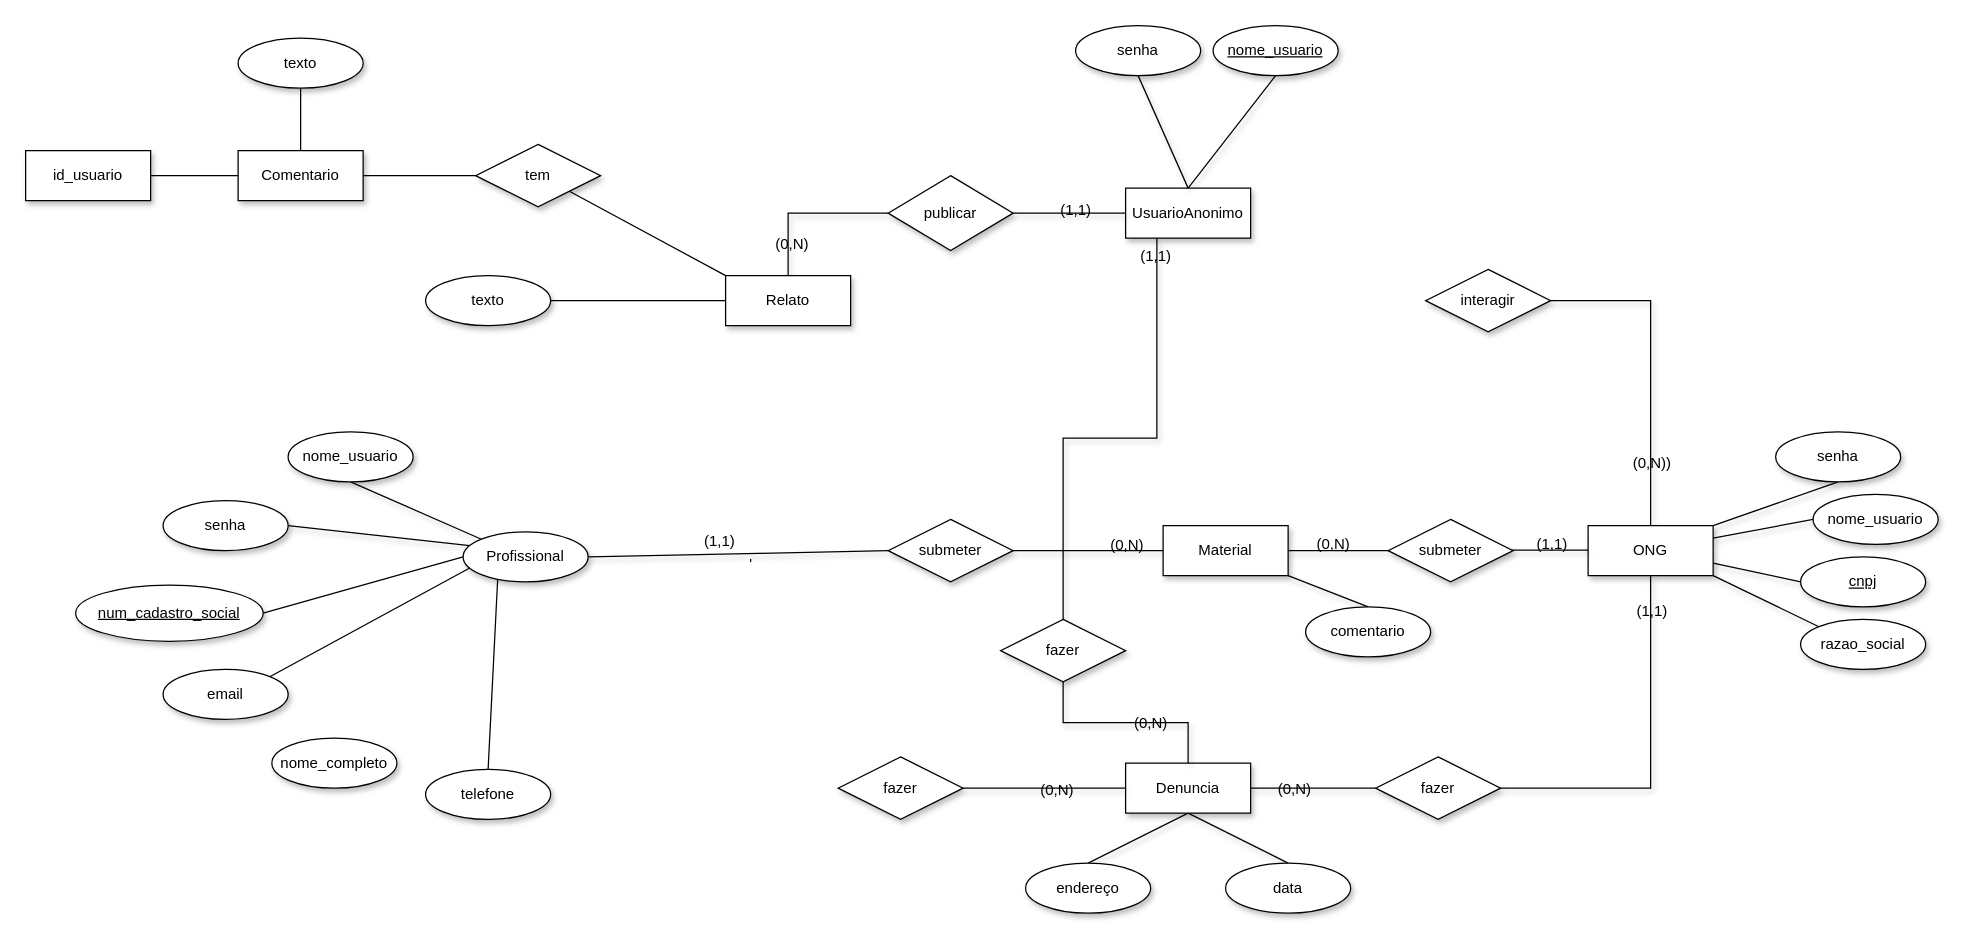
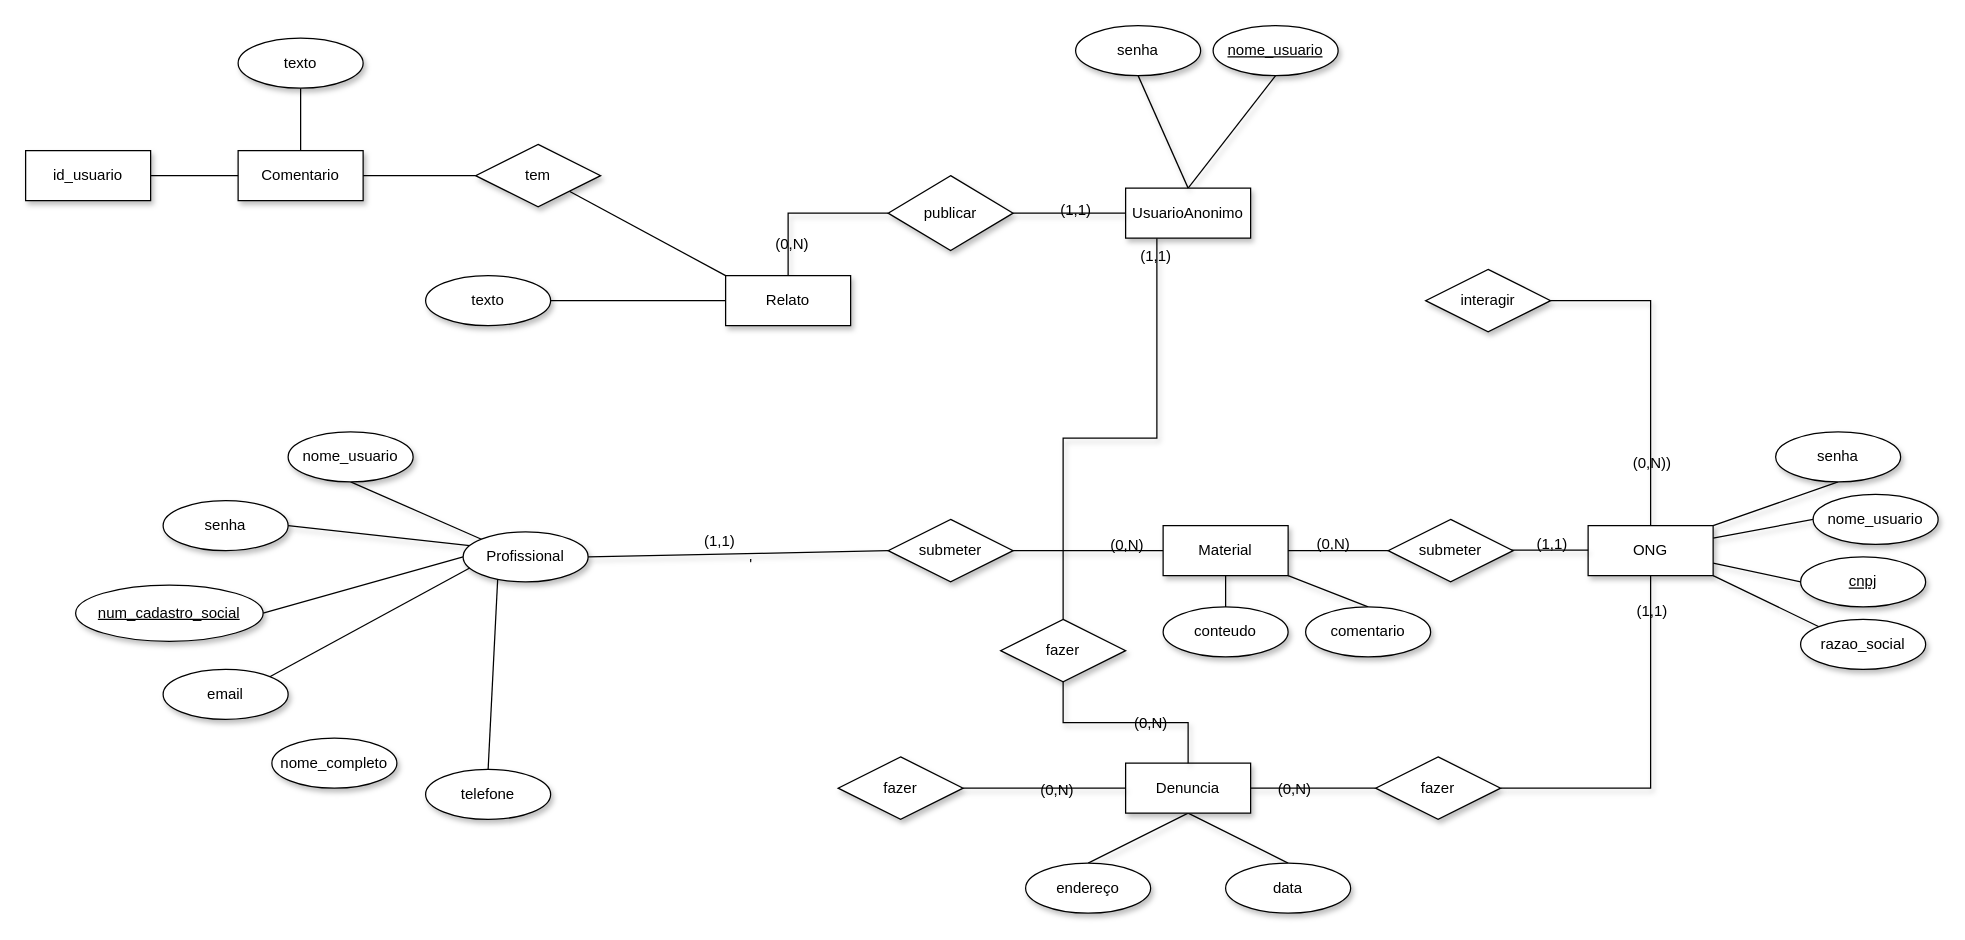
none -> (1226, 591)
none -> (1226, 632)
